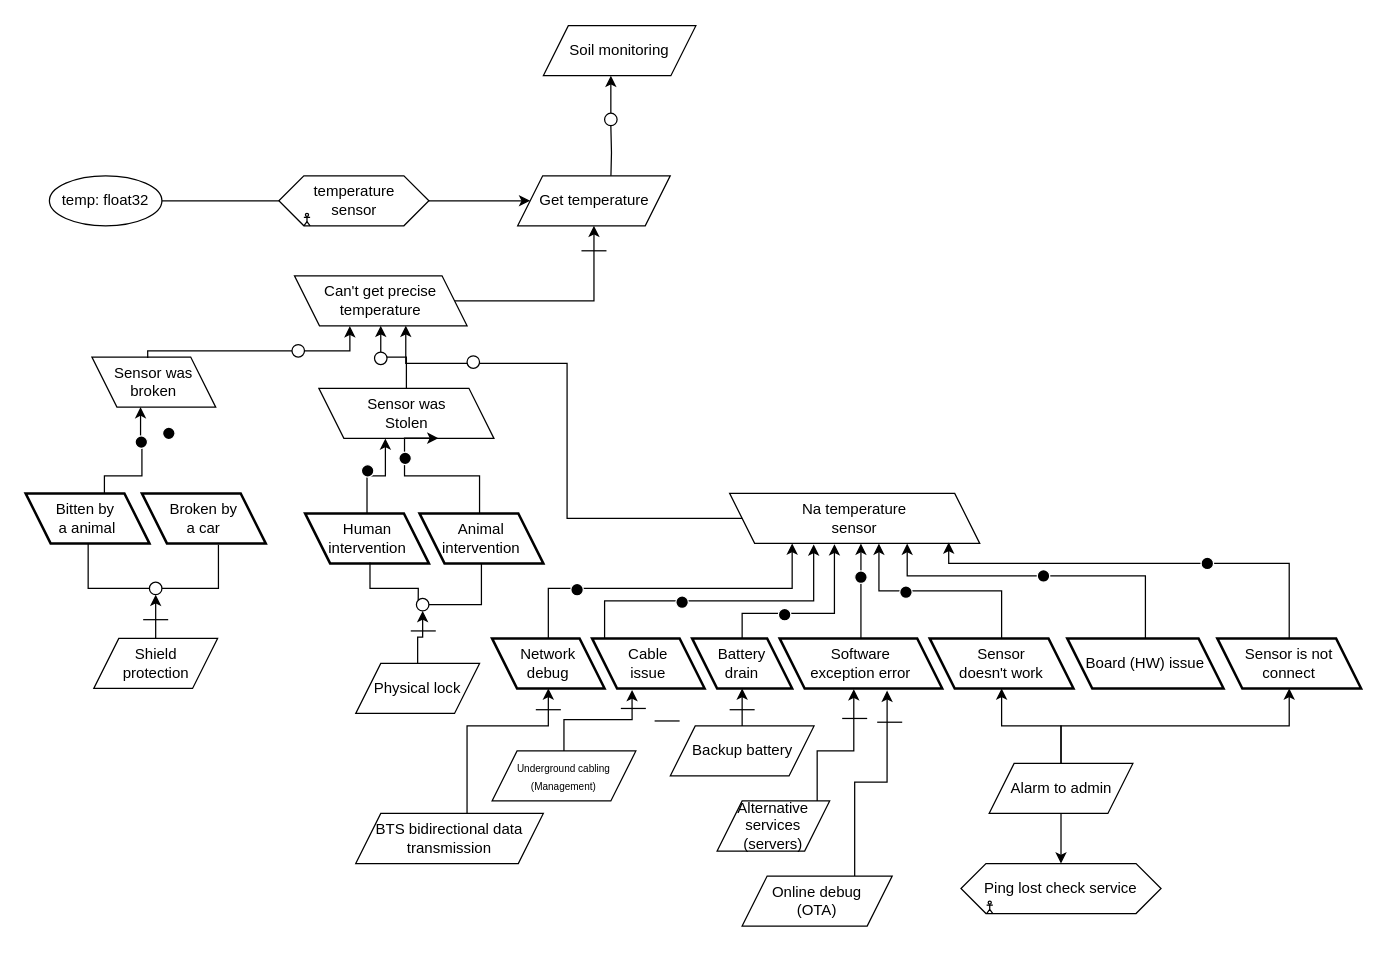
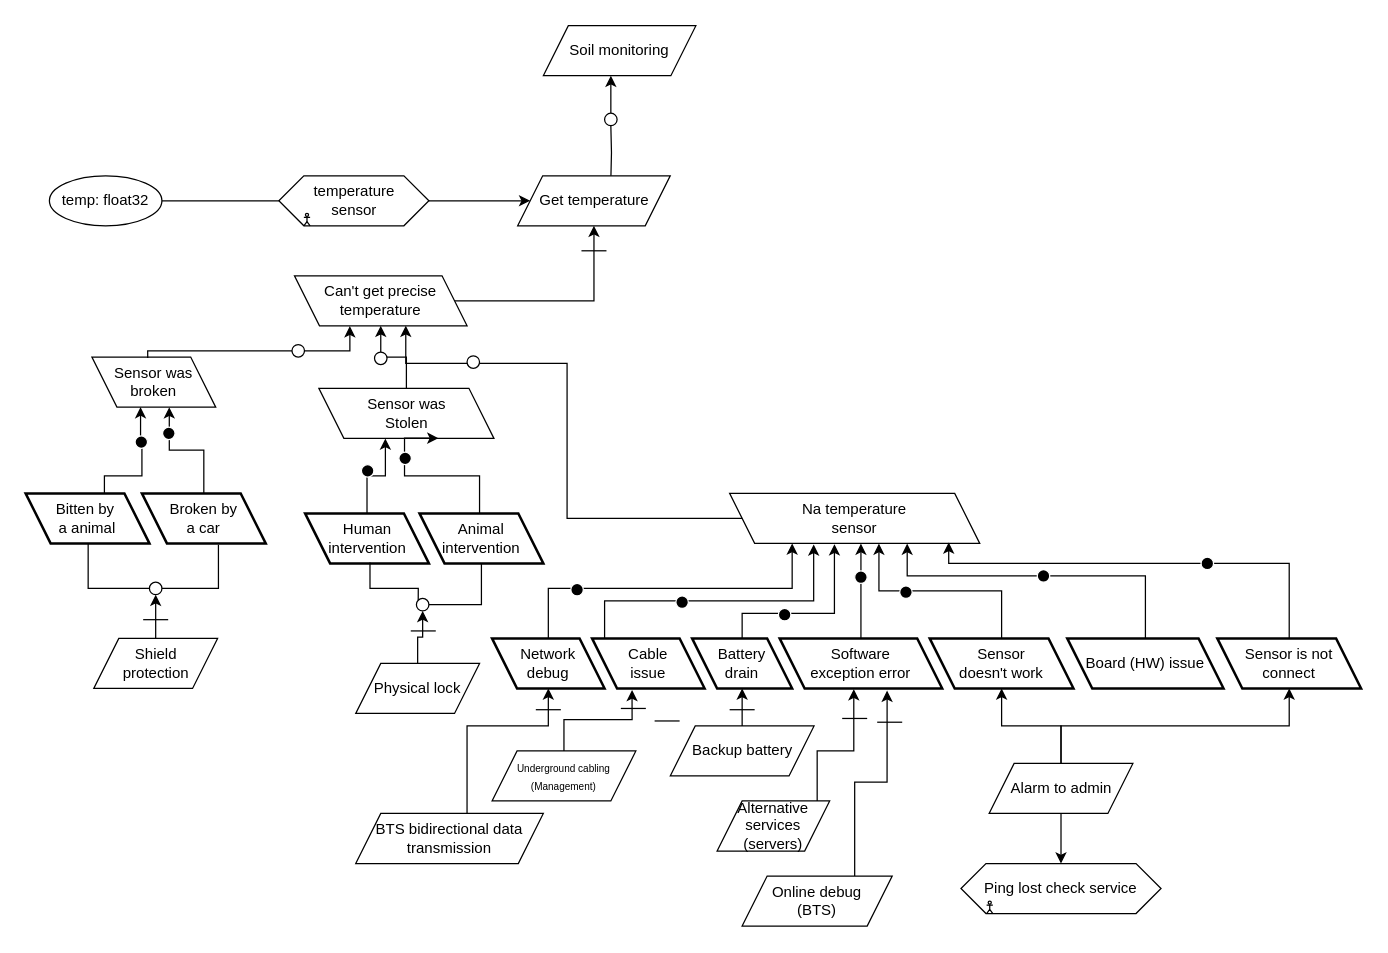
none -> (203, 450)
(817, 901) -> (817, 901)
